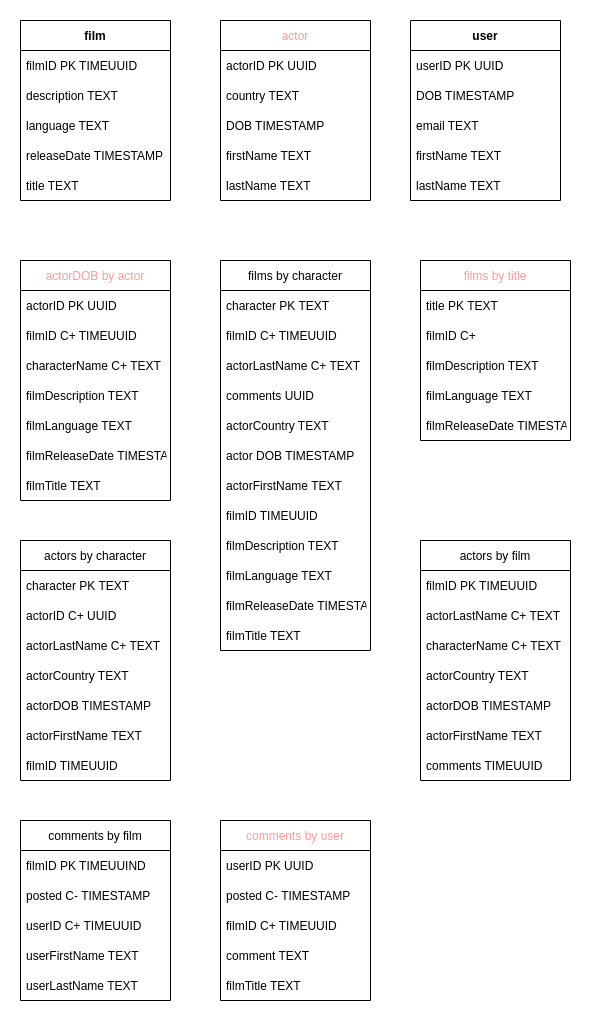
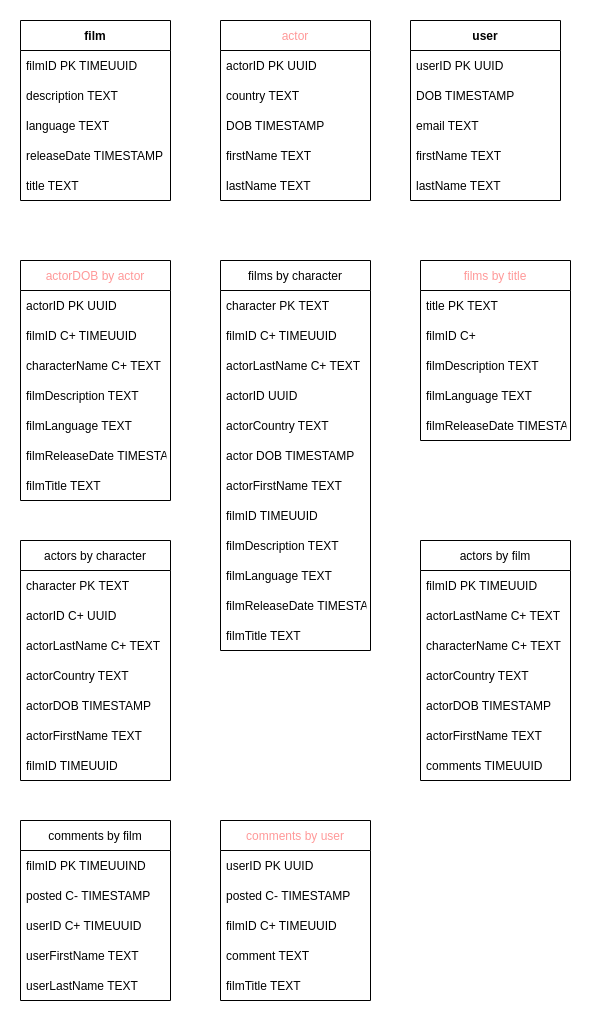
(268, 396) -> (265, 396)
